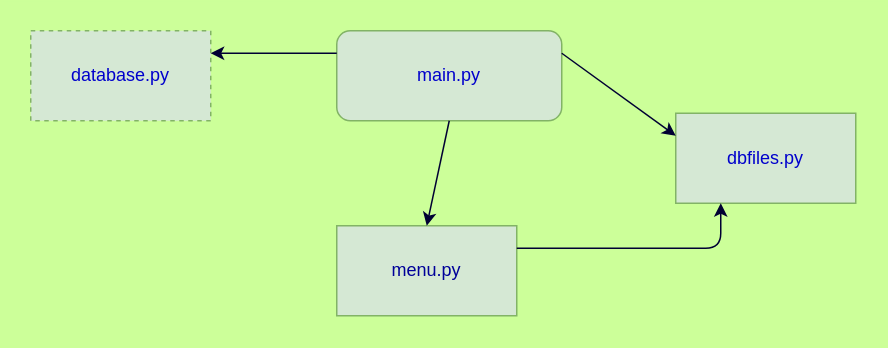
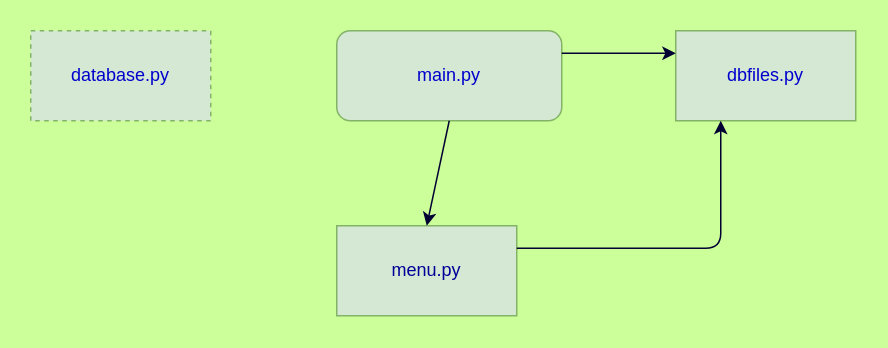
(279, 53) -> none
(766, 158) -> (766, 76)
